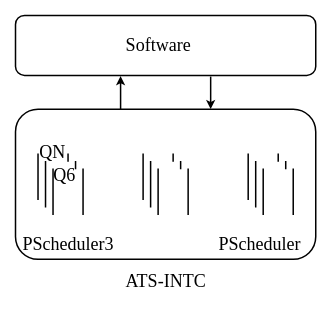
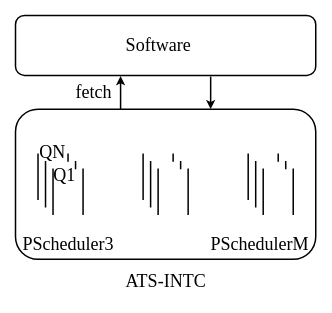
none -> (93, 92)
(65, 175) -> (65, 175)
(260, 244) -> (260, 244)
